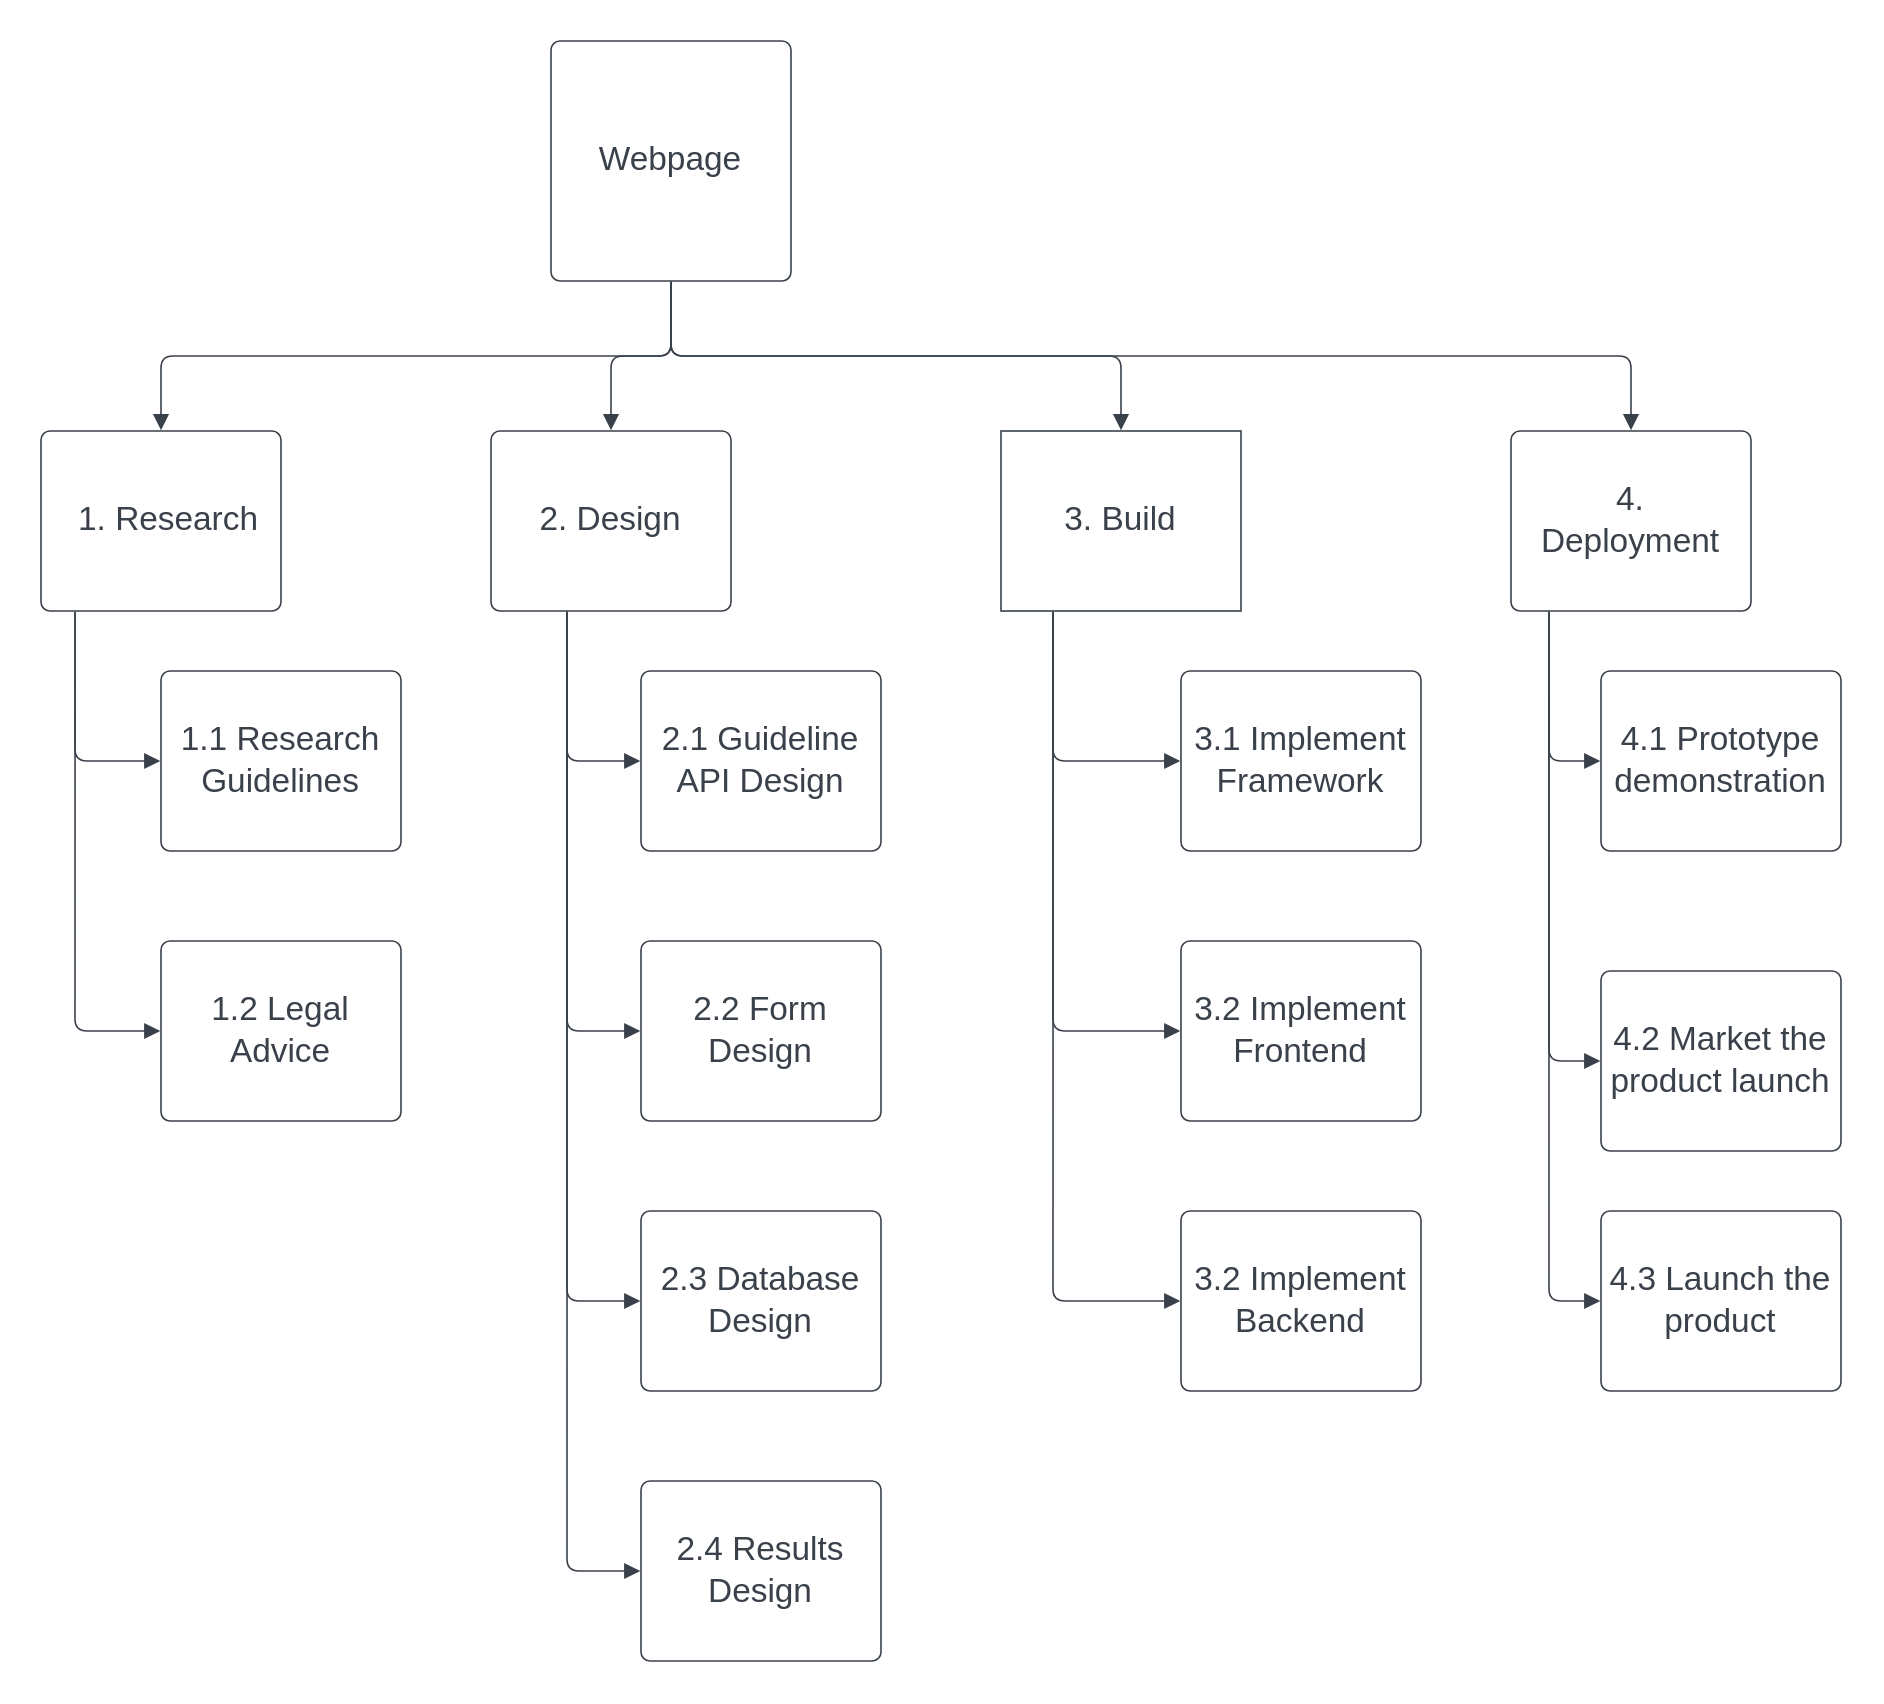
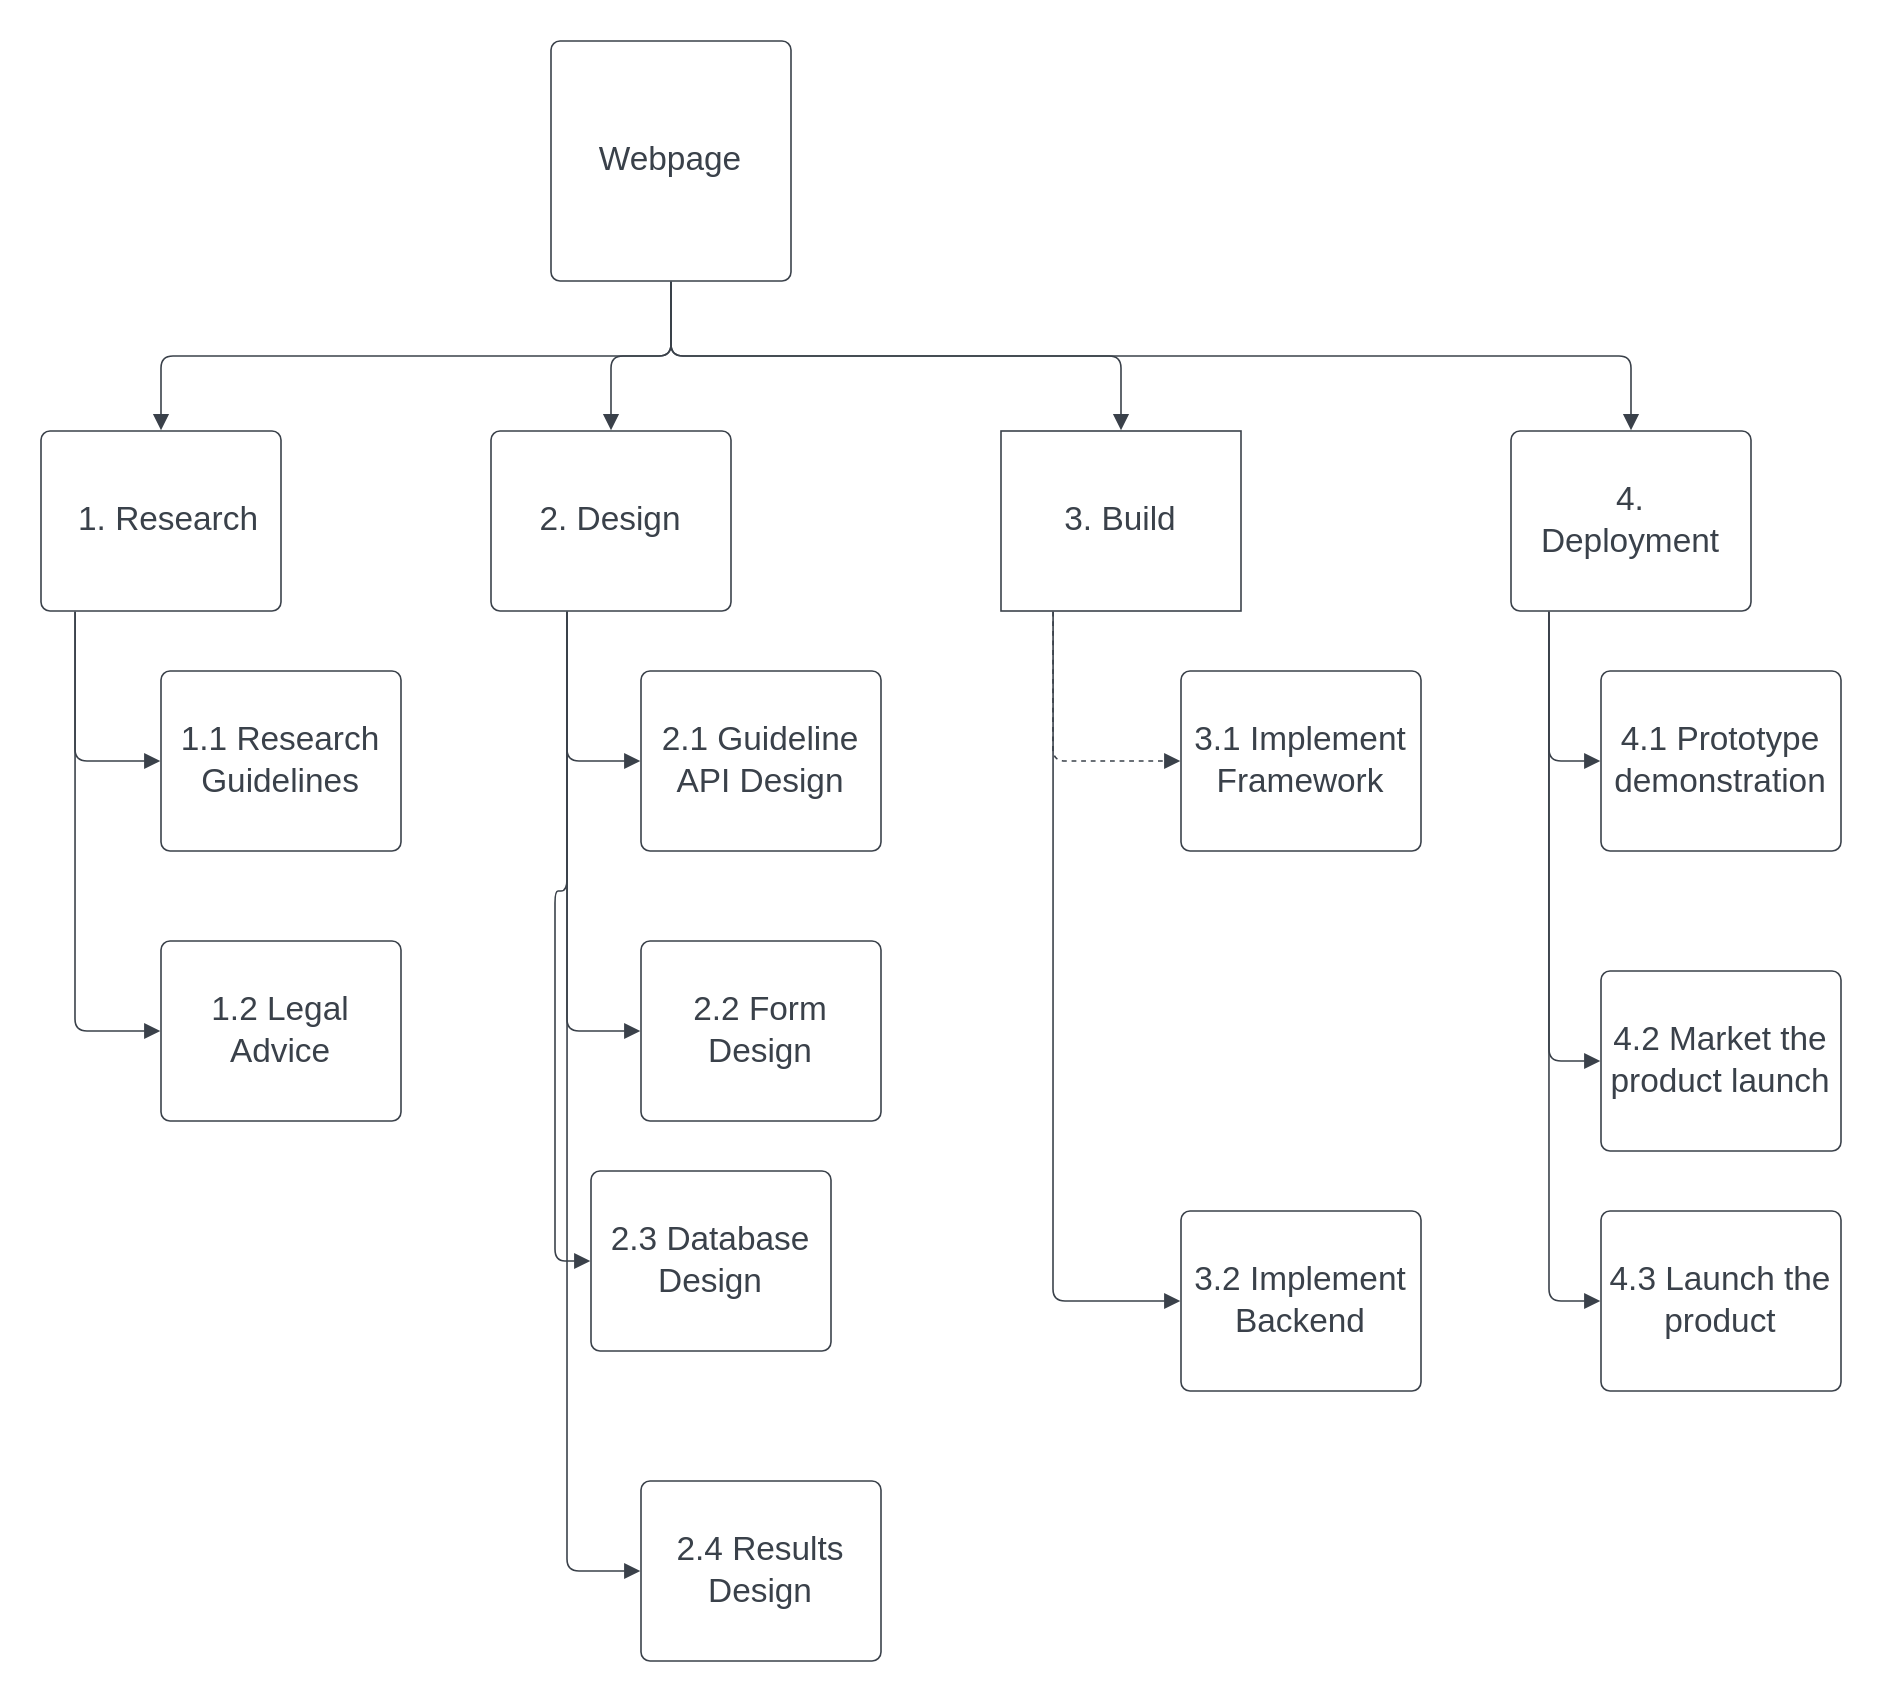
(1111, 761) -> (1111, 761)
(1111, 1031) -> none
(1301, 1031) -> none
(761, 1301) -> (711, 1261)
